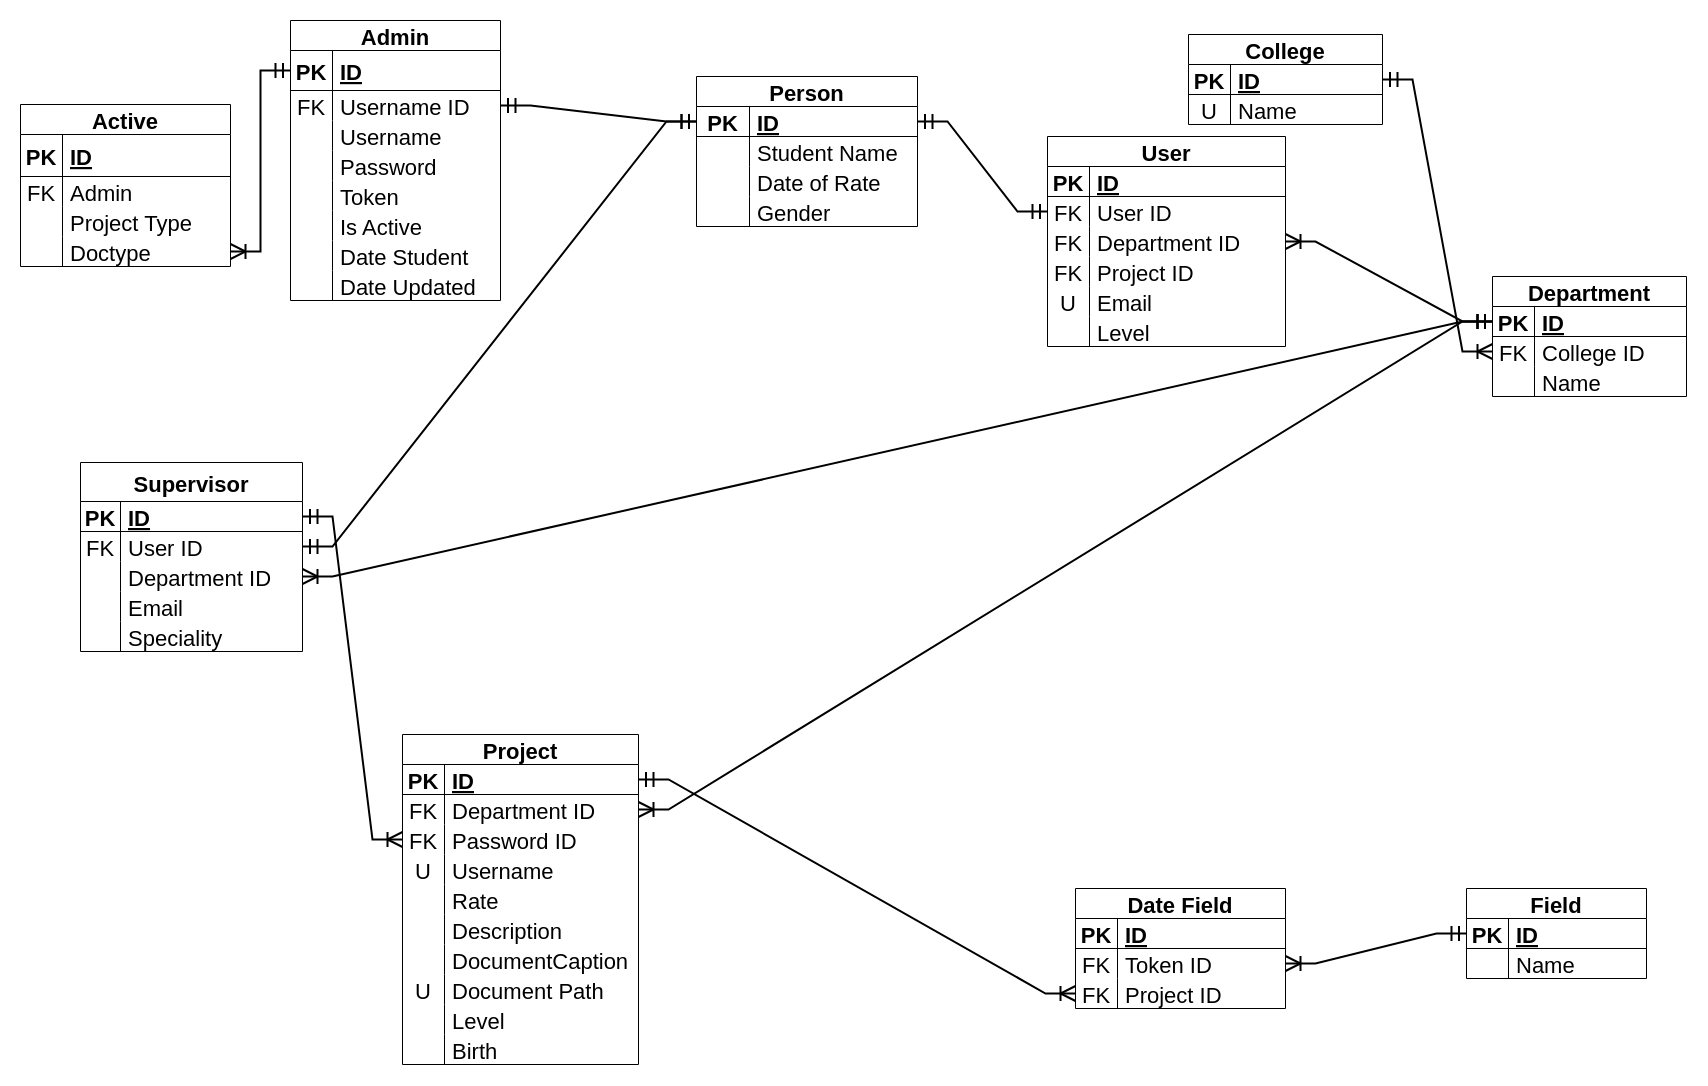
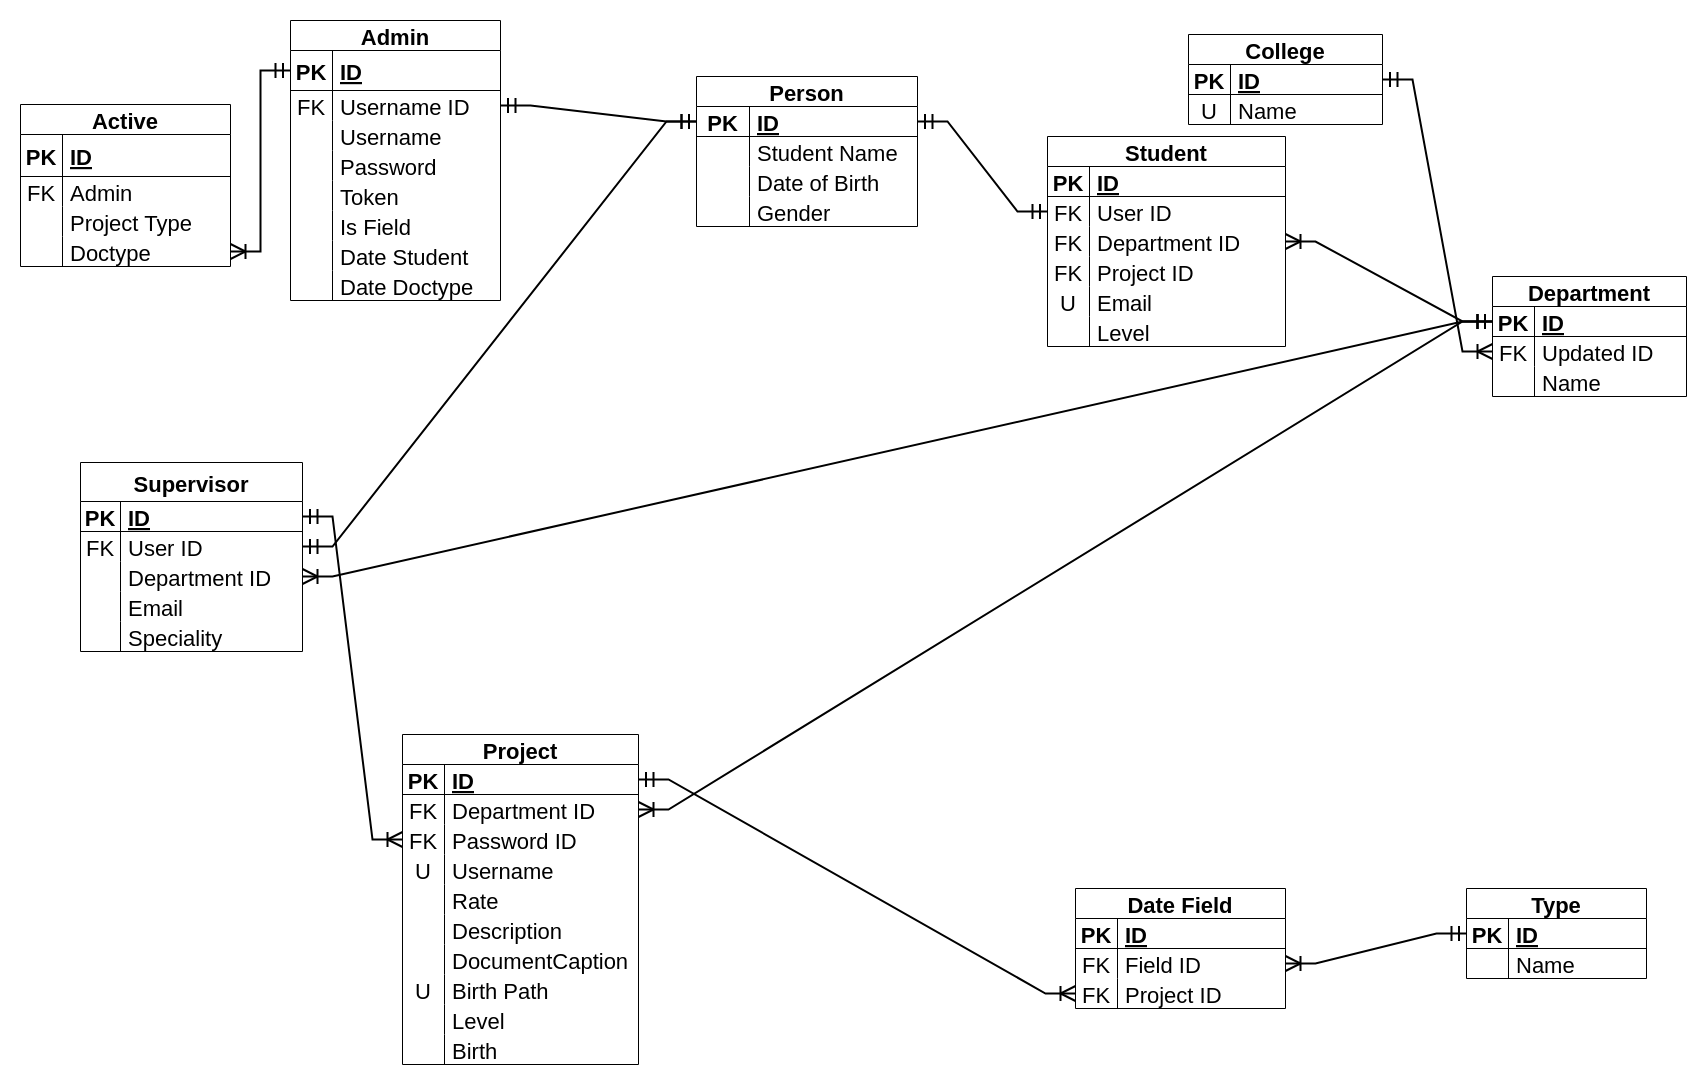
(1166, 154) -> (1166, 154)
(825, 184) -> (829, 184)
(390, 228) -> (381, 228)
(411, 288) -> (411, 288)
(1595, 354) -> (1601, 354)
(1556, 906) -> (1556, 906)
(1171, 966) -> (1166, 966)
(529, 992) -> (508, 992)
